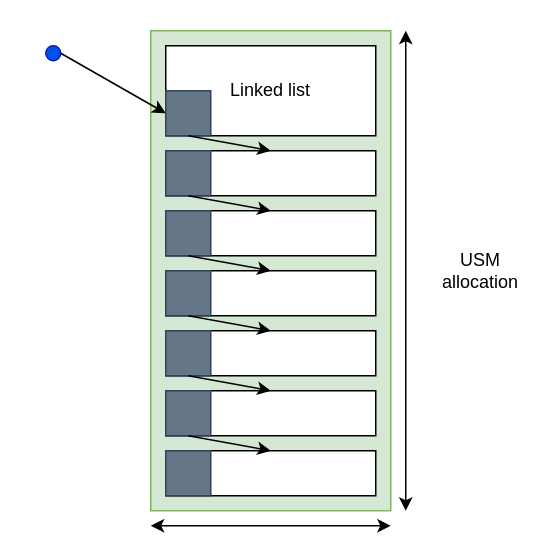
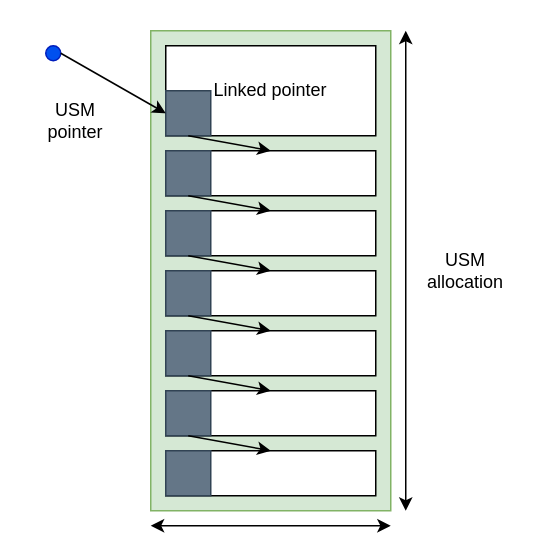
(271, 91) -> (271, 91)
none -> (76, 121)
(481, 271) -> (466, 271)
